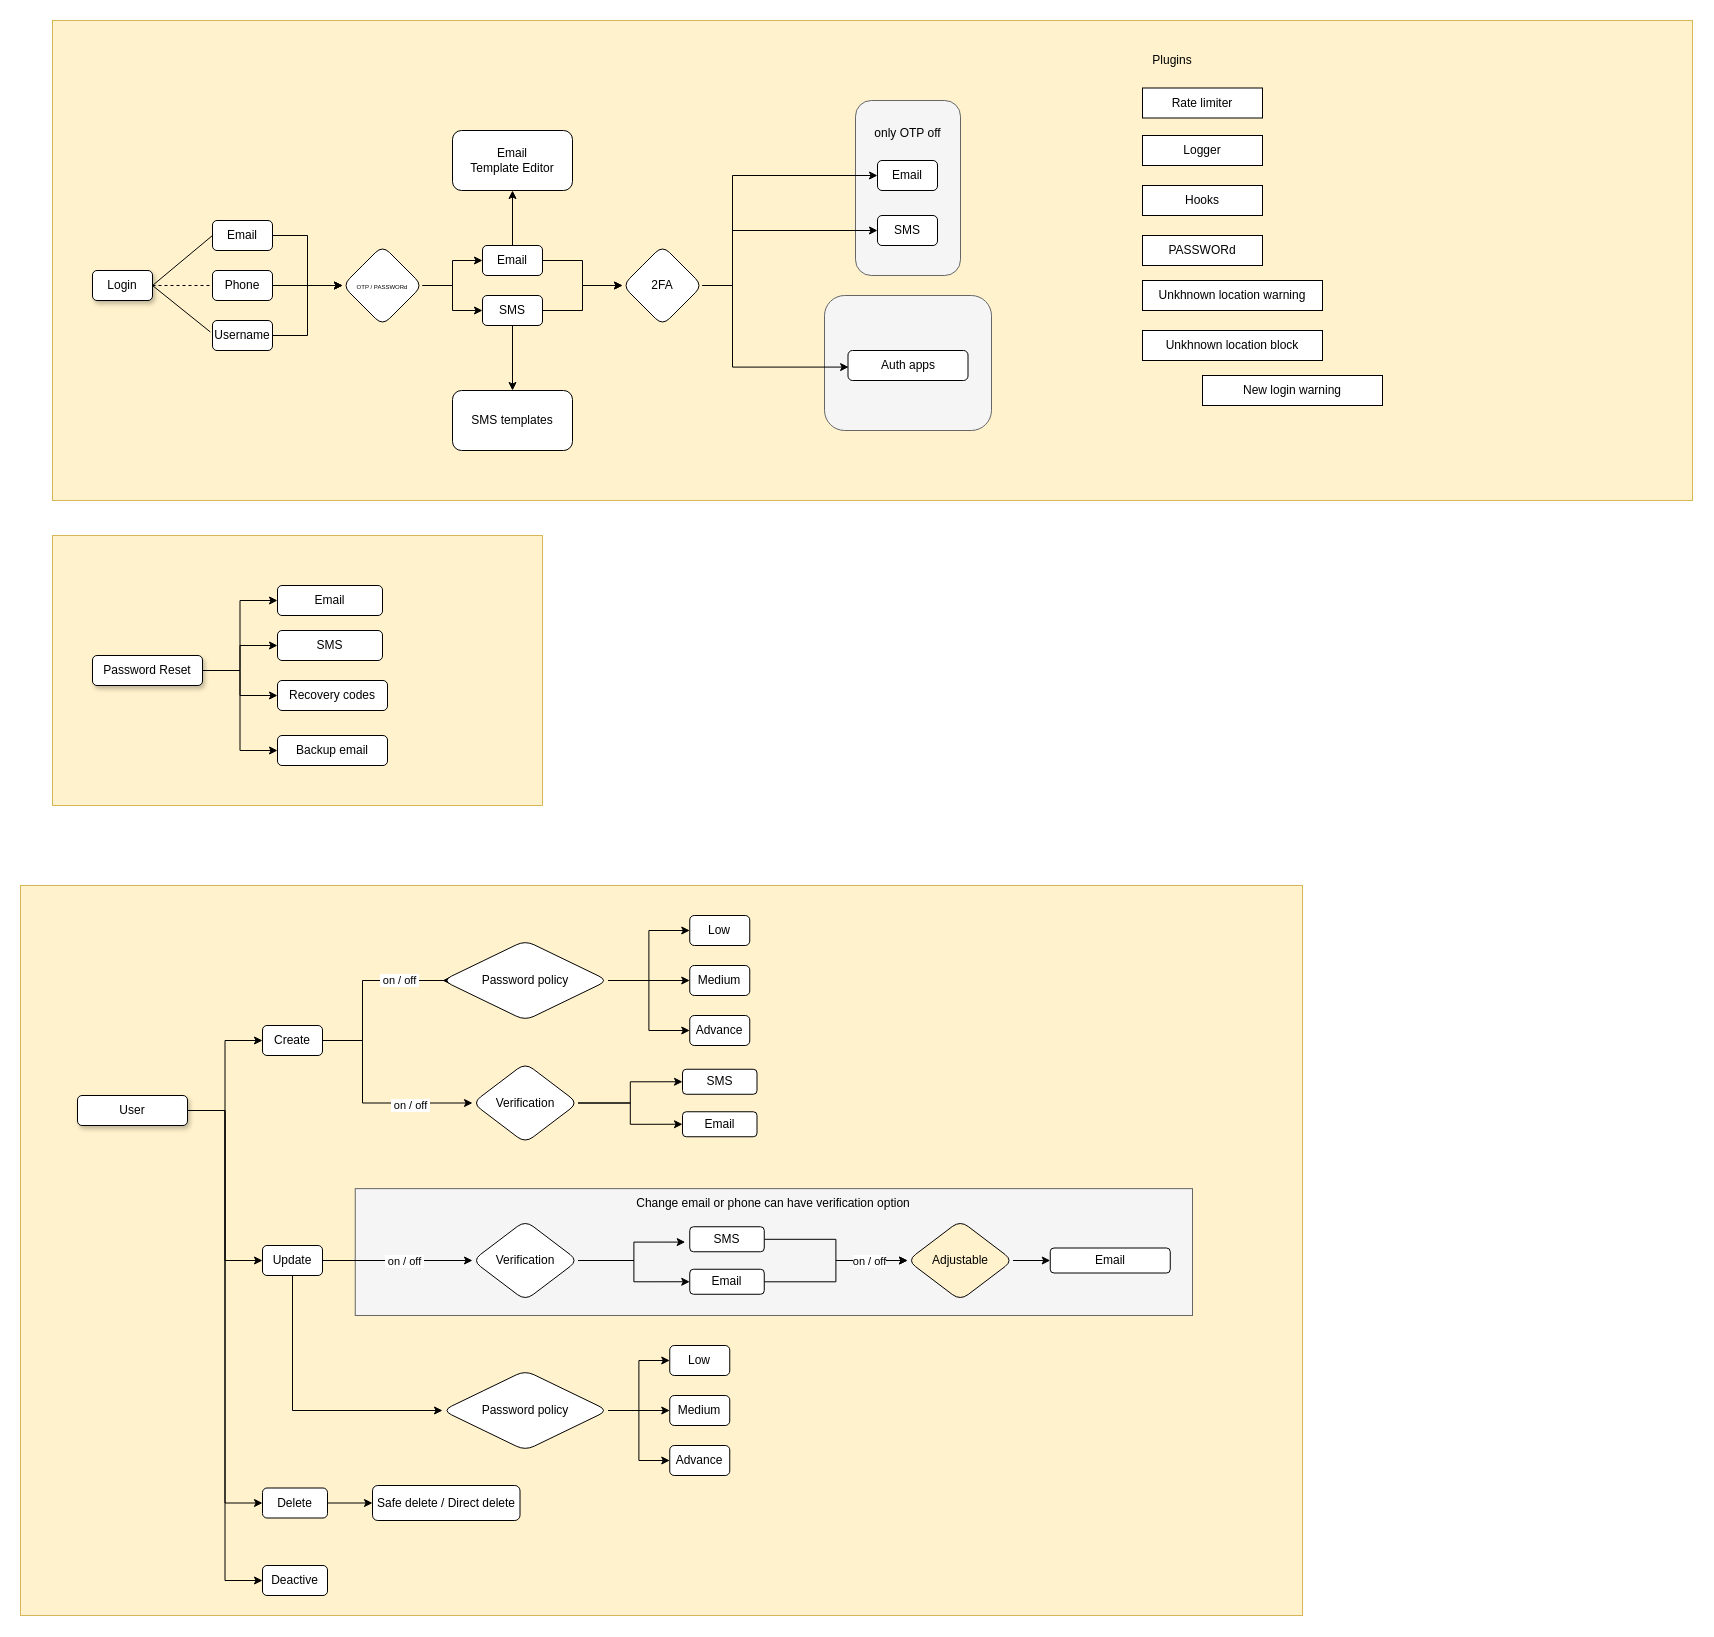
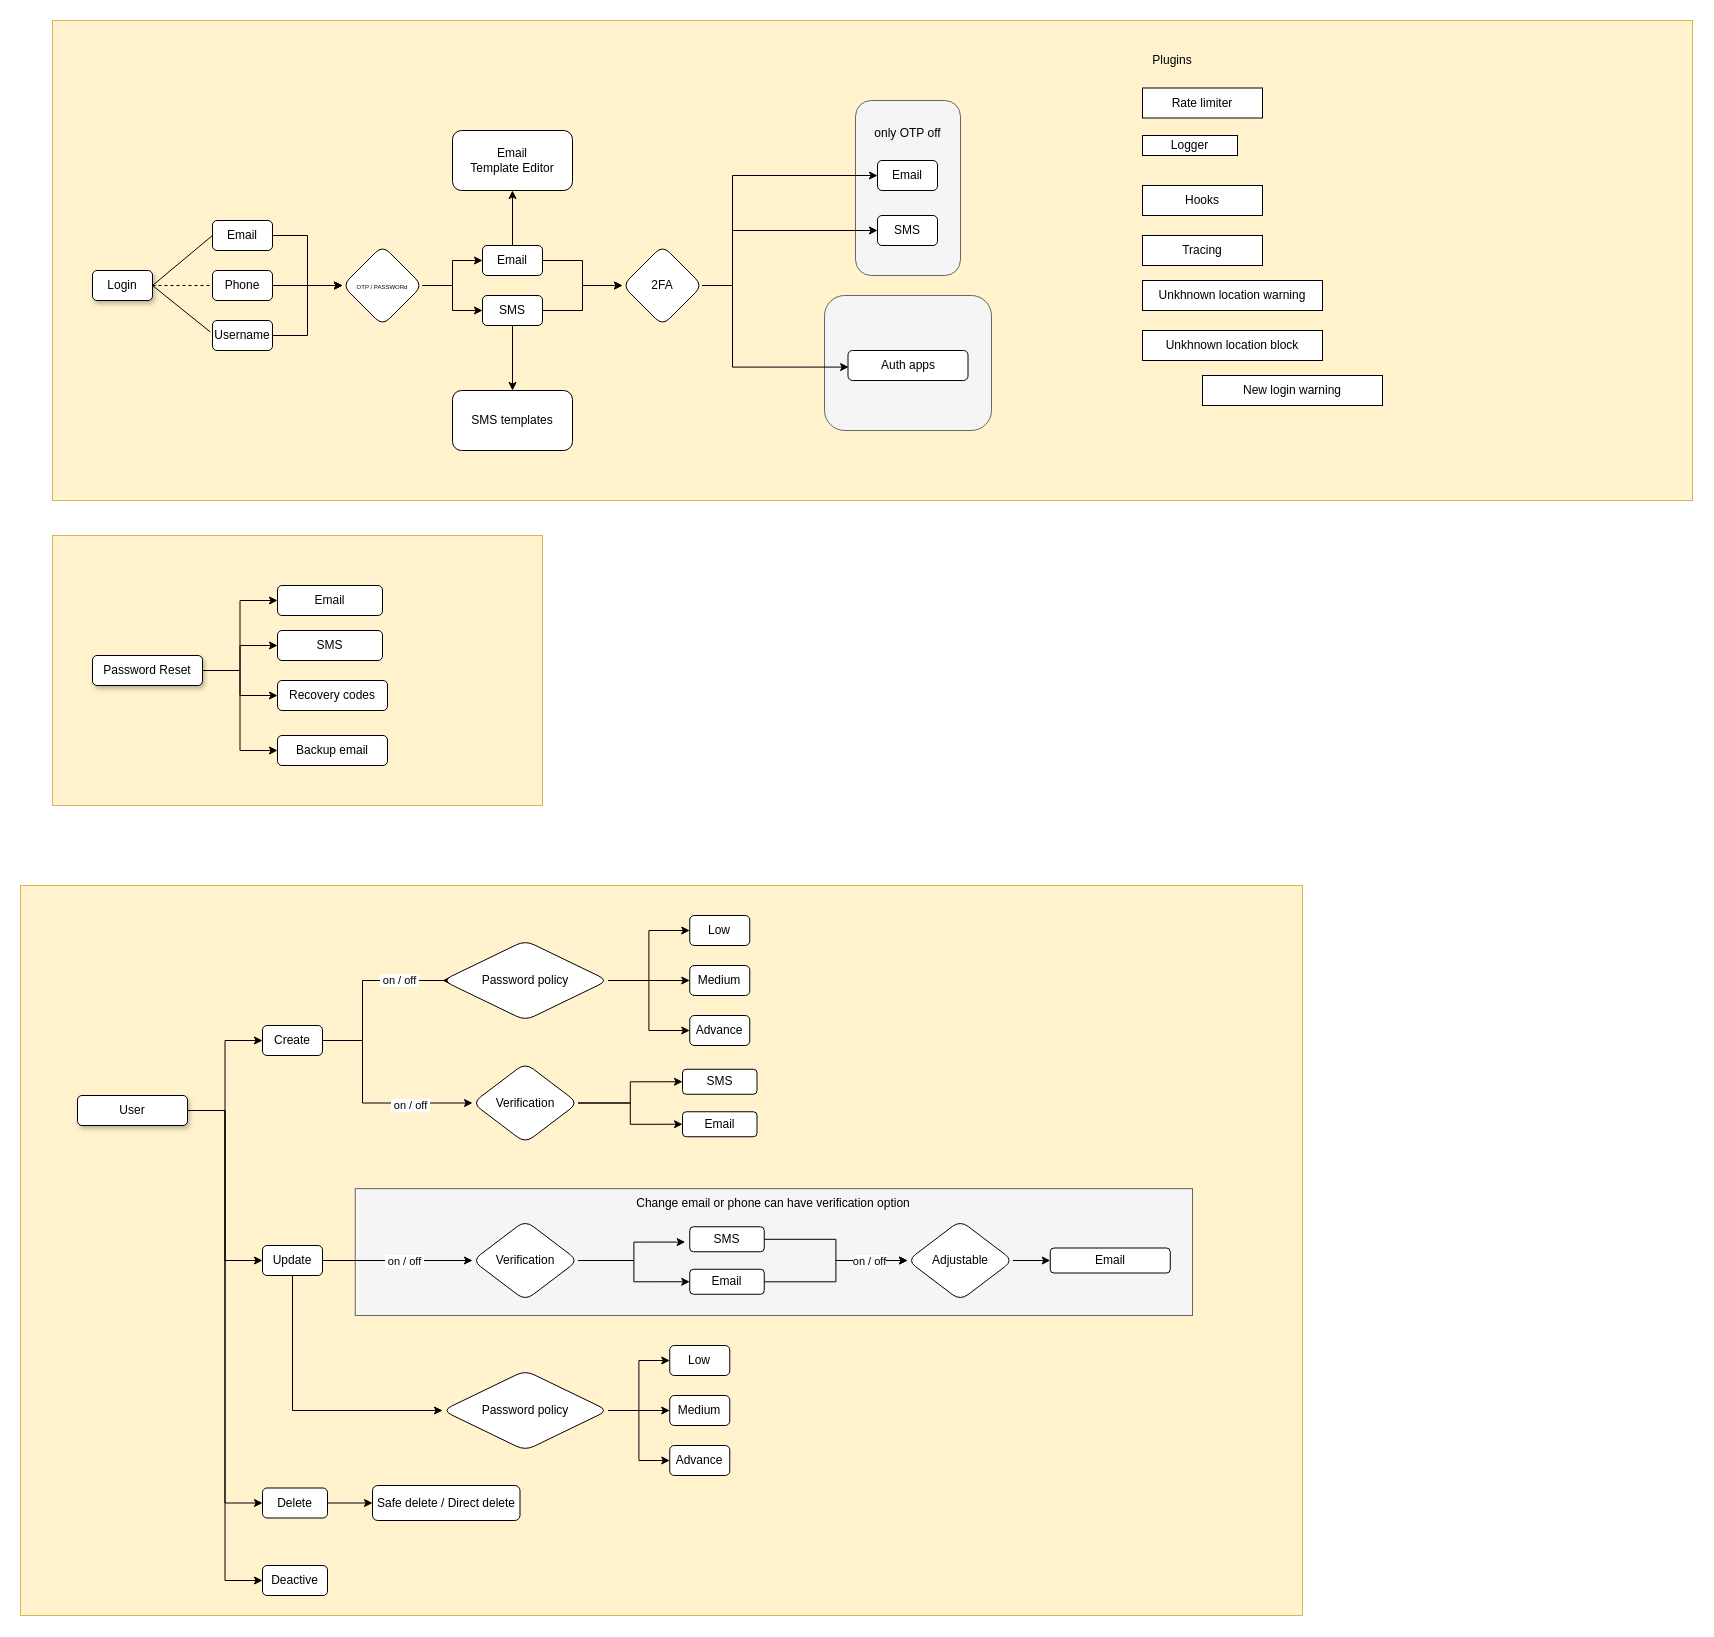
(1203, 151) -> (1190, 146)
(1203, 251) -> (1203, 251)
(960, 1261) -> (960, 1261)
